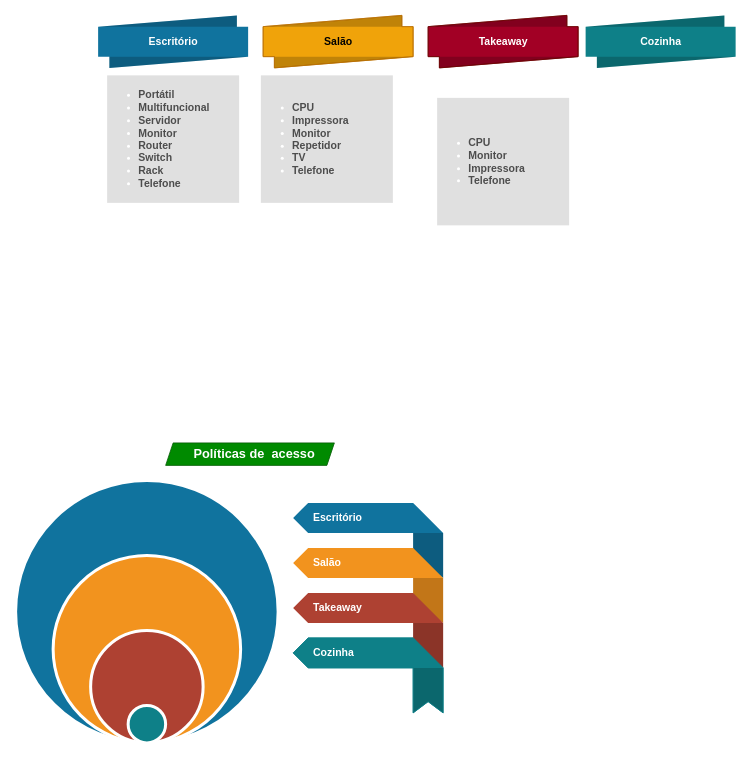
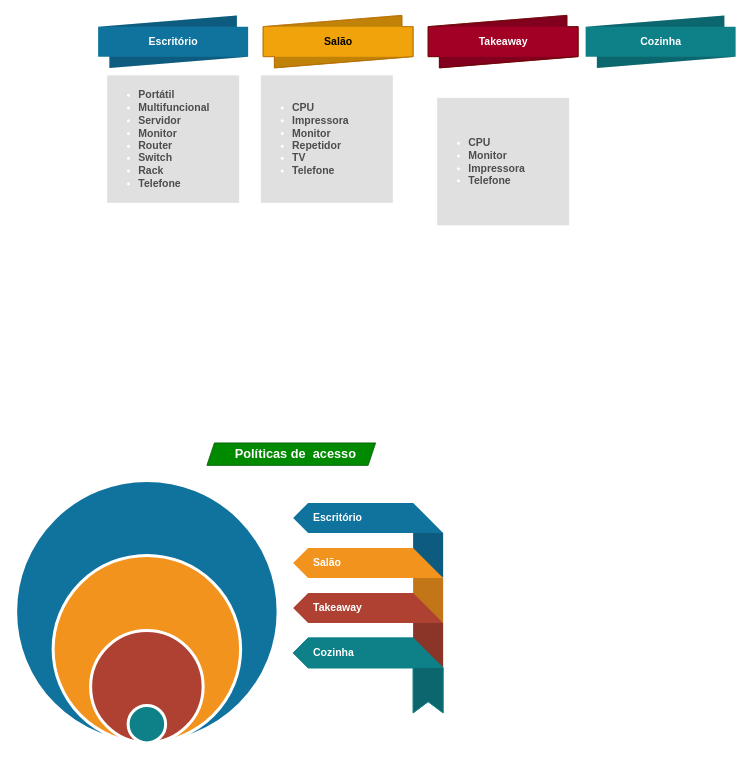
(250, 454) -> (291, 454)
